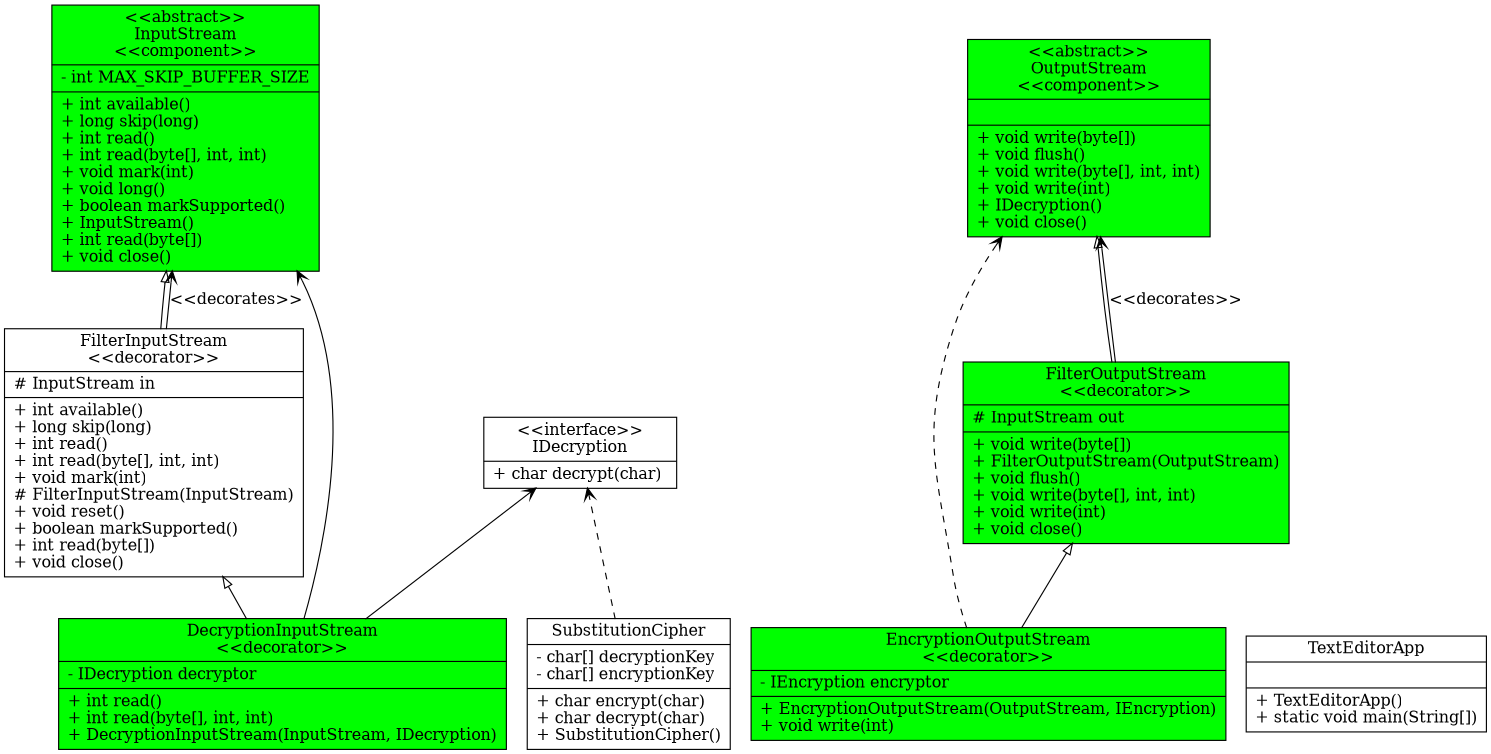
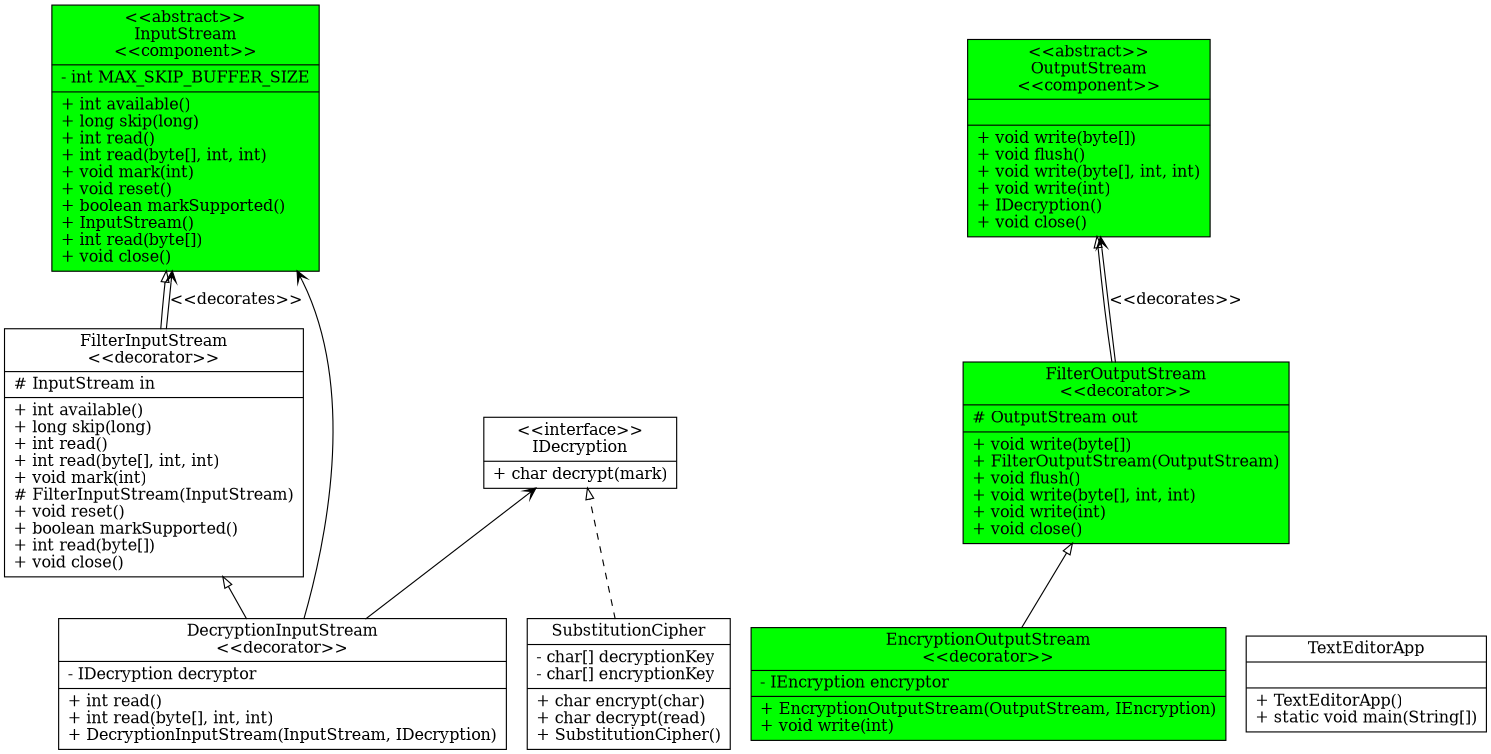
(113, 189) -> (117, 189)
(1049, 418) -> (1056, 418)
(934, 432) -> none
(577, 474) -> (580, 474)
(603, 559) -> (603, 559)
(283, 684) -> (283, 684)
(621, 718) -> (621, 718)
